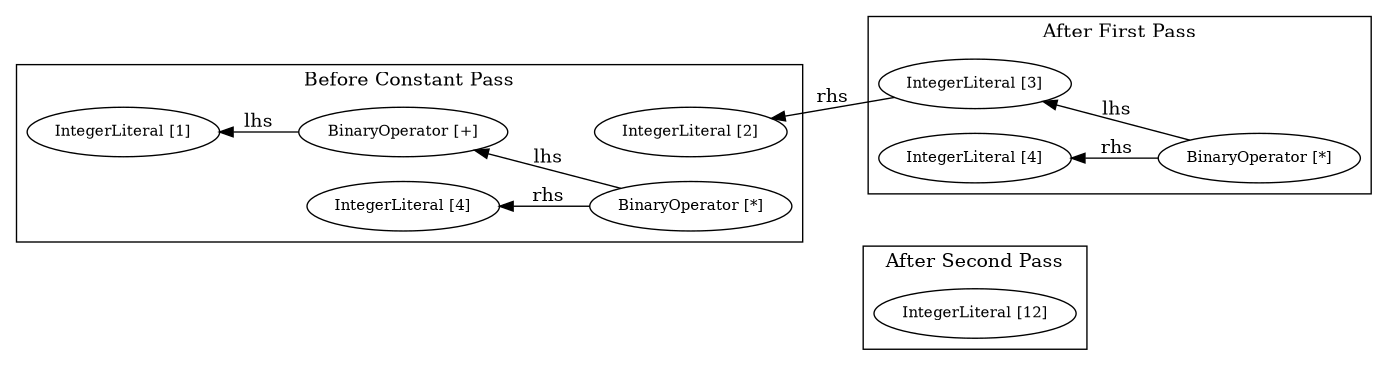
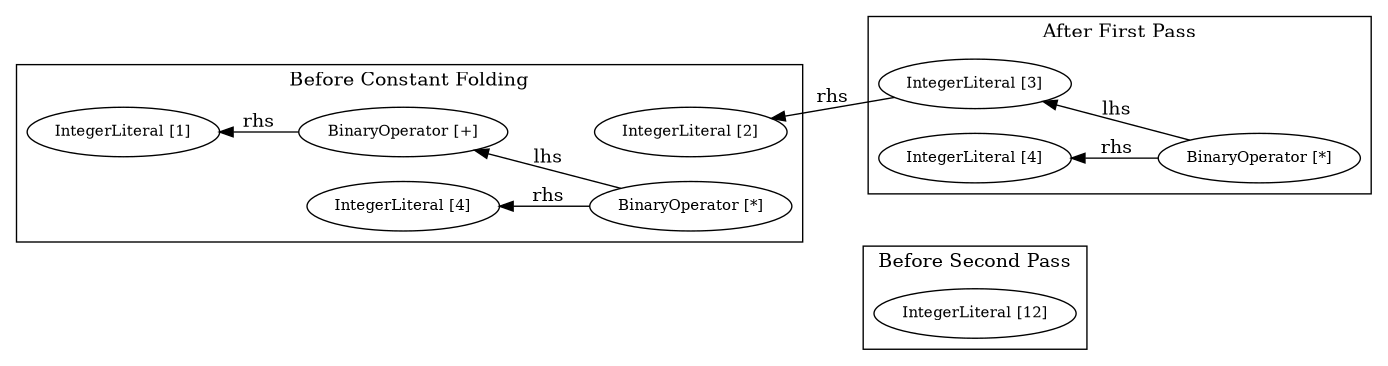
(410, 80) -> (410, 80)
(259, 122) -> (259, 122)
(975, 262) -> (975, 262)
